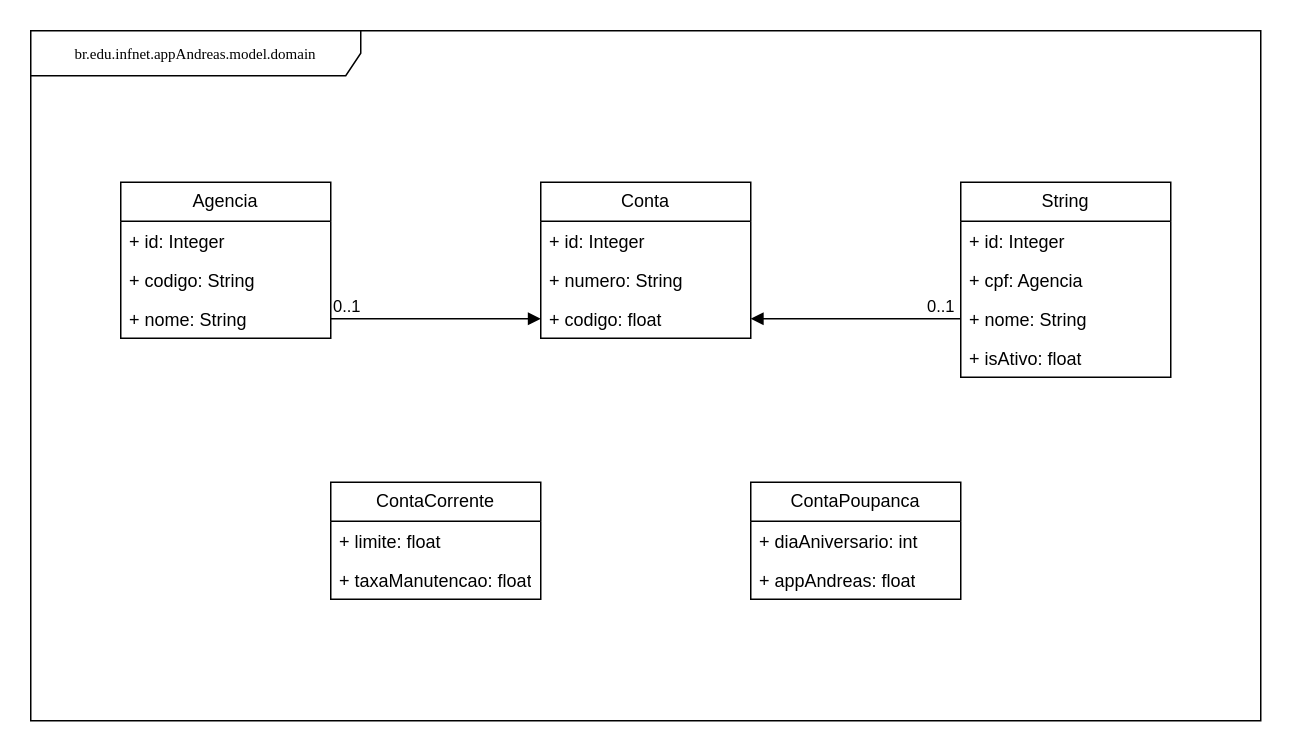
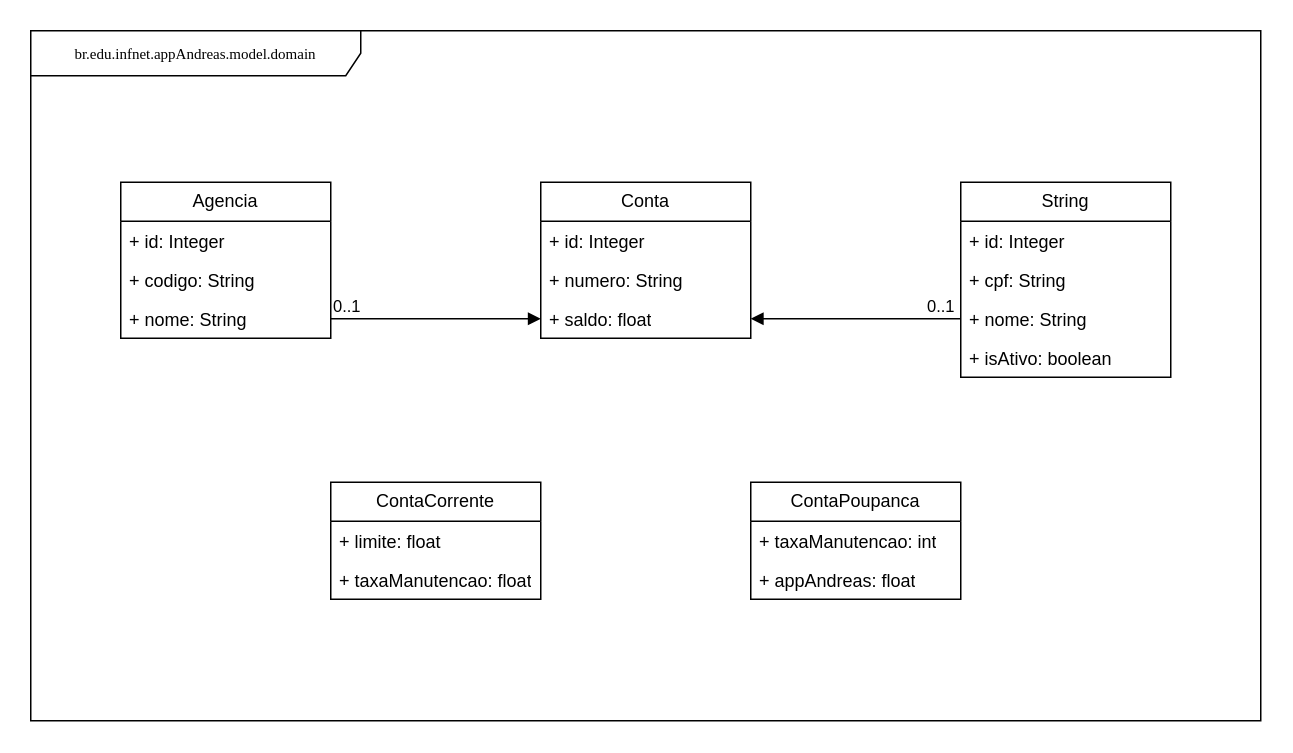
(1031, 282) -> (1026, 282)
(614, 321) -> (609, 321)
(1036, 360) -> (1046, 360)
(849, 543) -> (856, 543)
